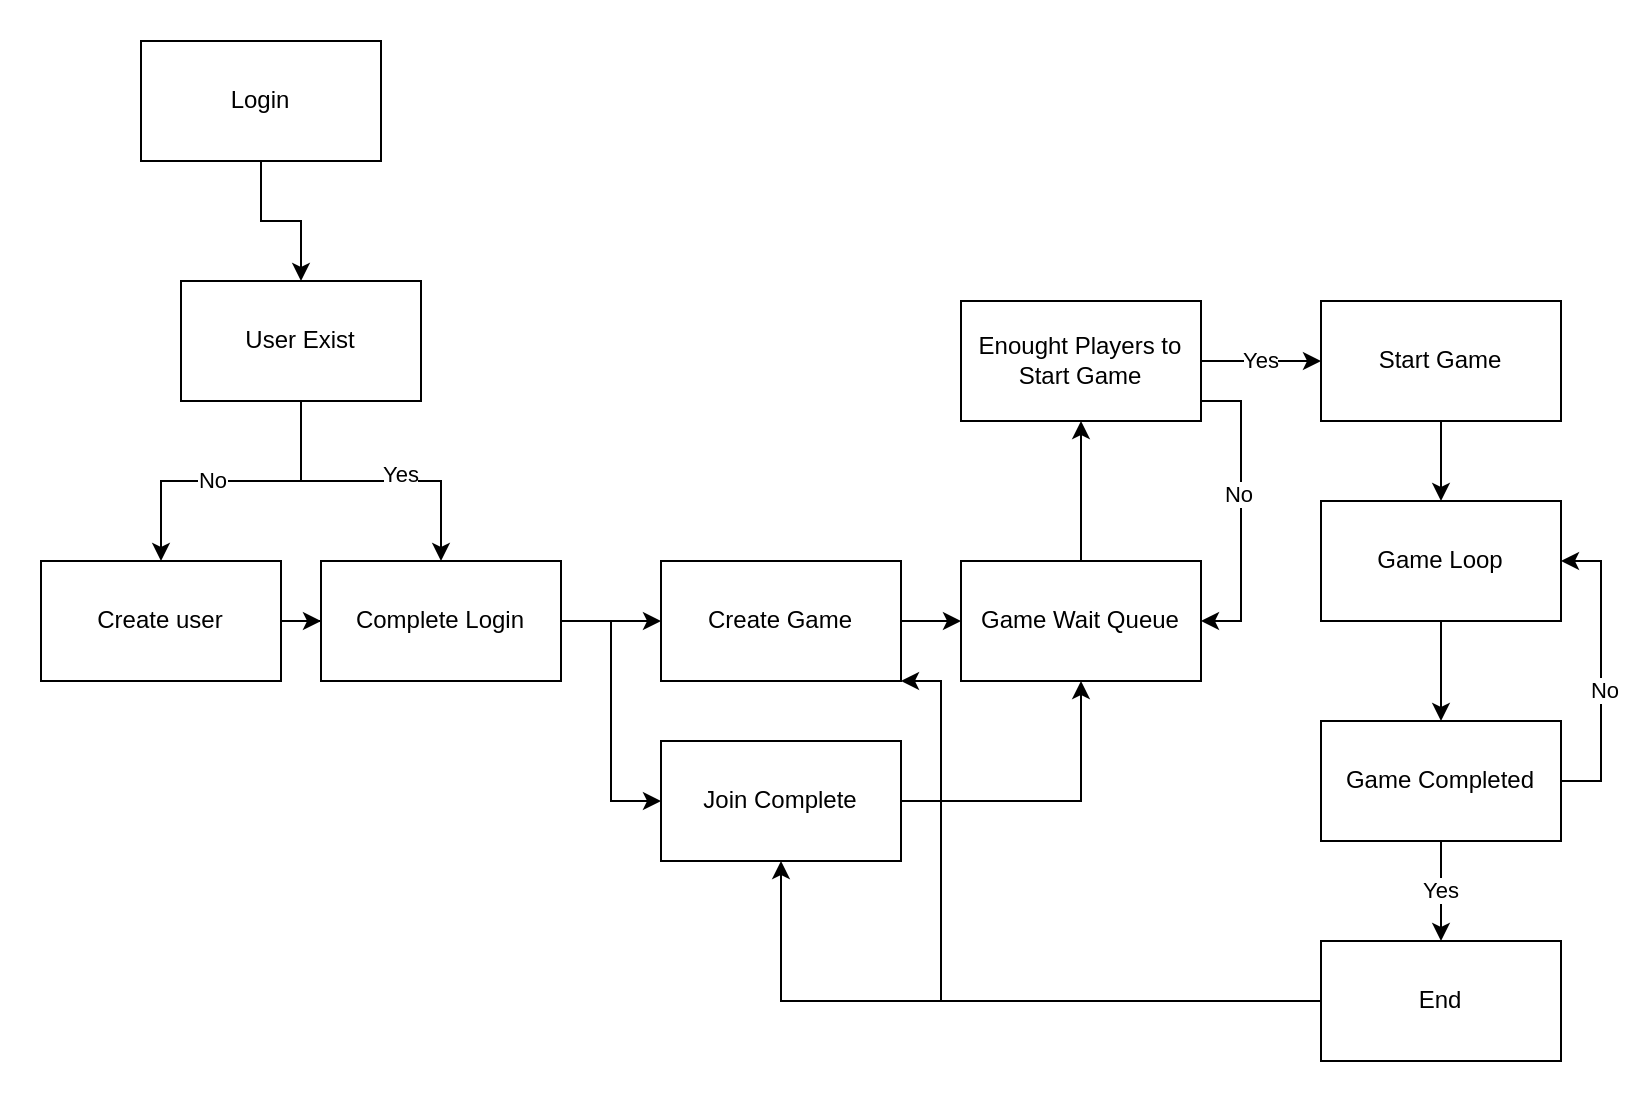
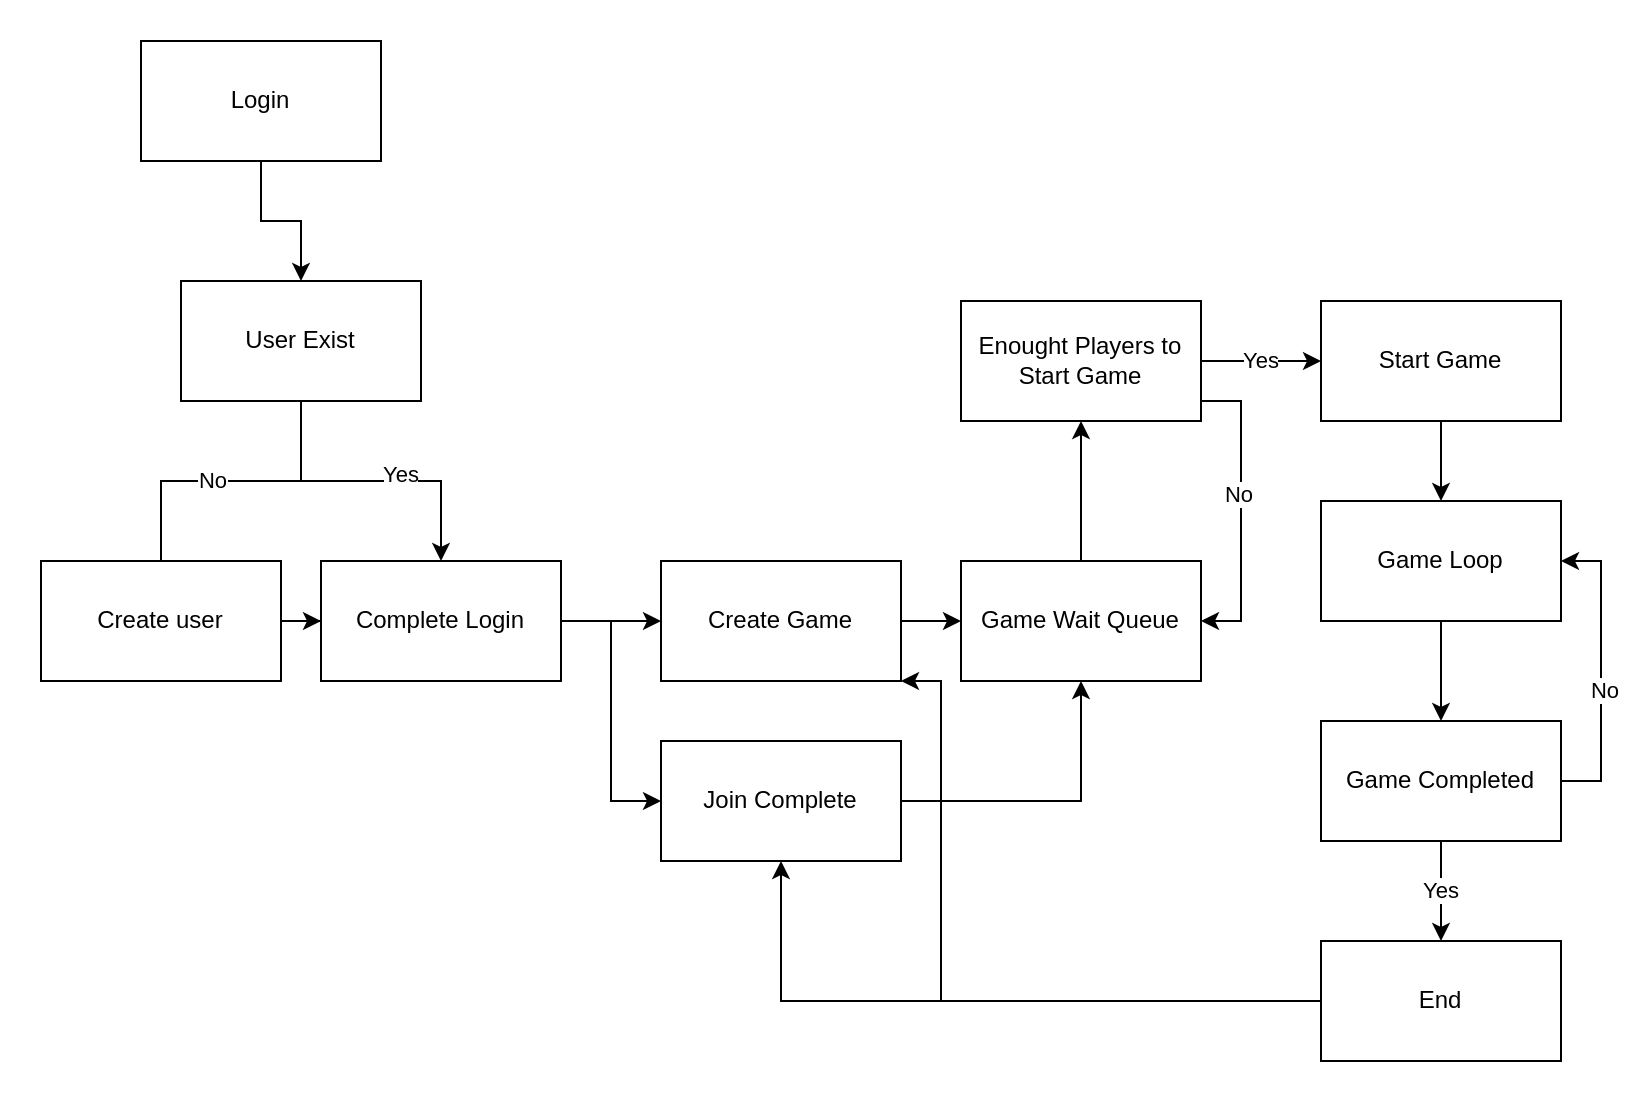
(161, 546) -> (161, 551)
